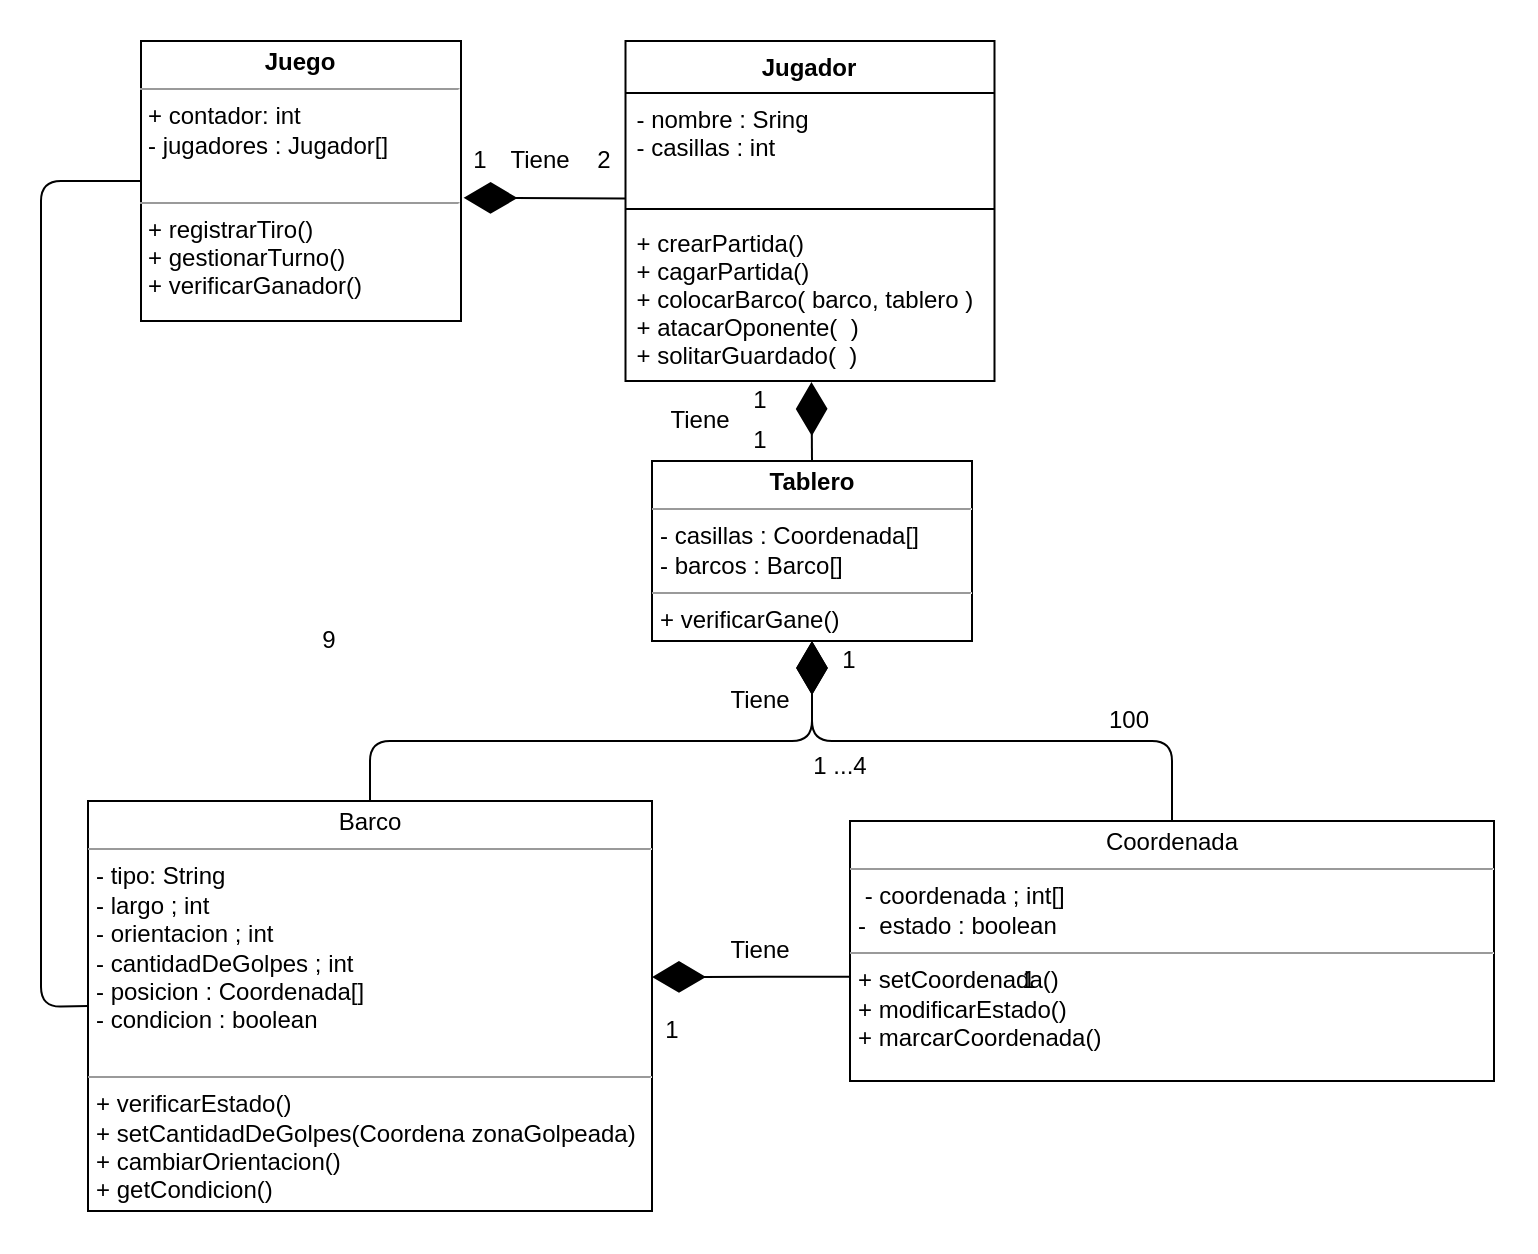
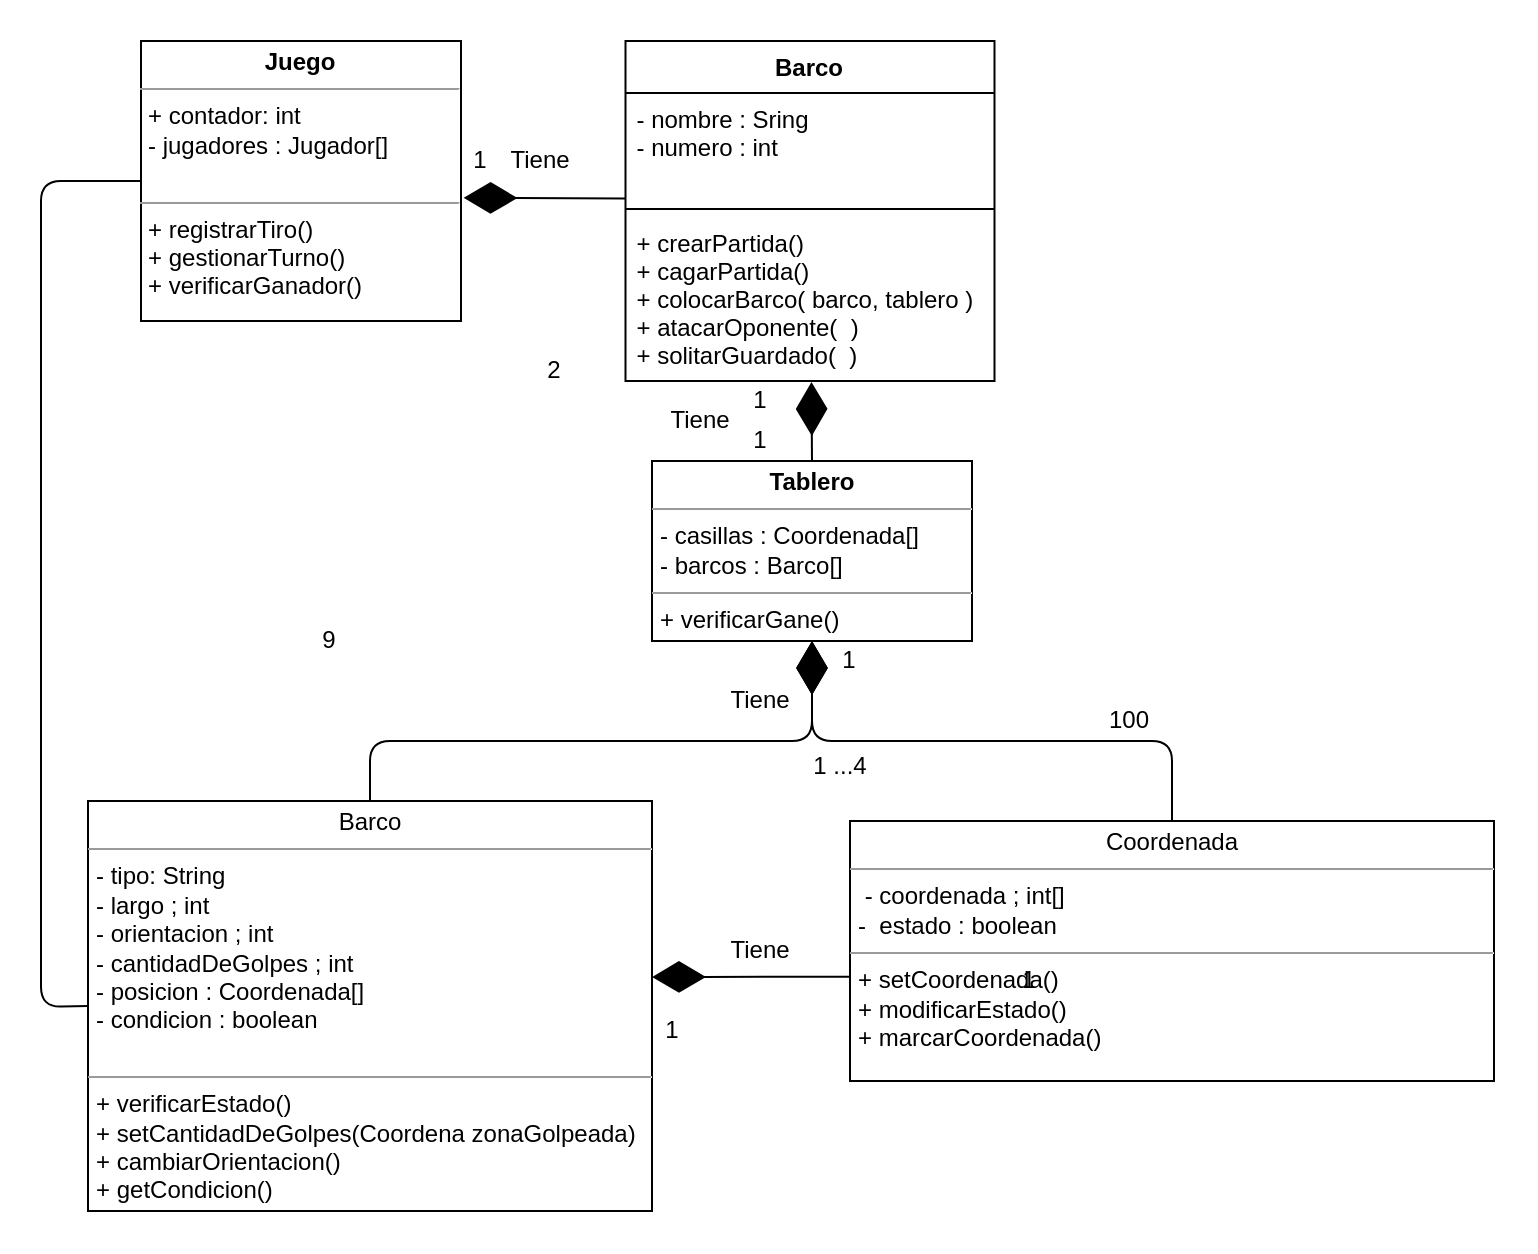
(809, 68) -> (809, 68)
(728, 120) -> (728, 120)
(606, 161) -> (556, 371)
